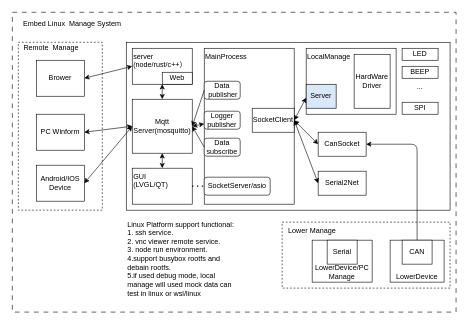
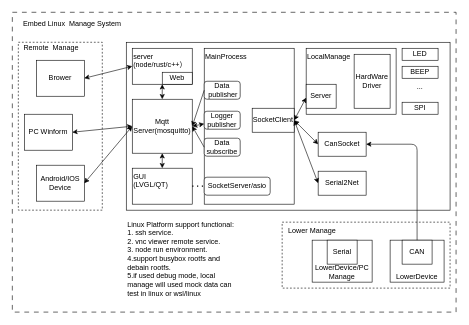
(321, 96) -> (321, 96)
(60, 132) -> (48, 132)
